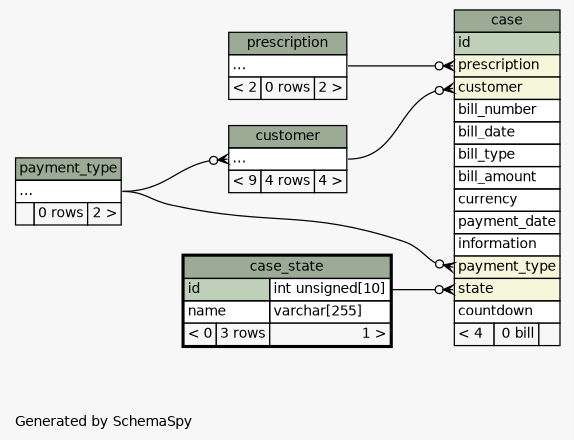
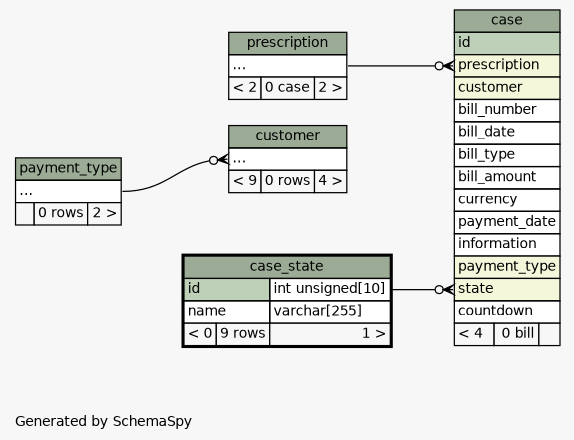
(288, 88) -> (288, 88)
(395, 131) -> none
(288, 181) -> (288, 181)
(282, 219) -> none
(243, 334) -> (243, 334)
